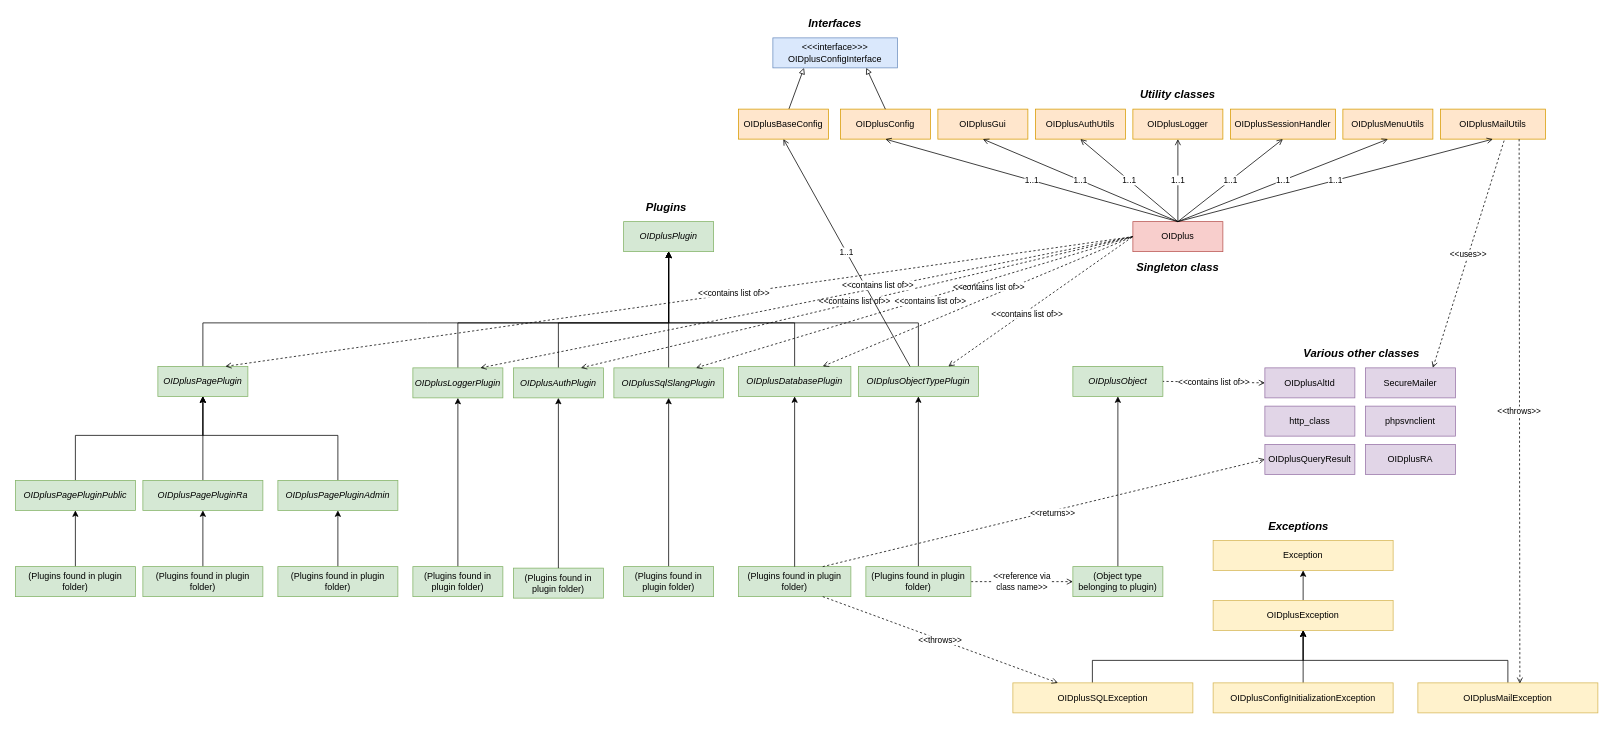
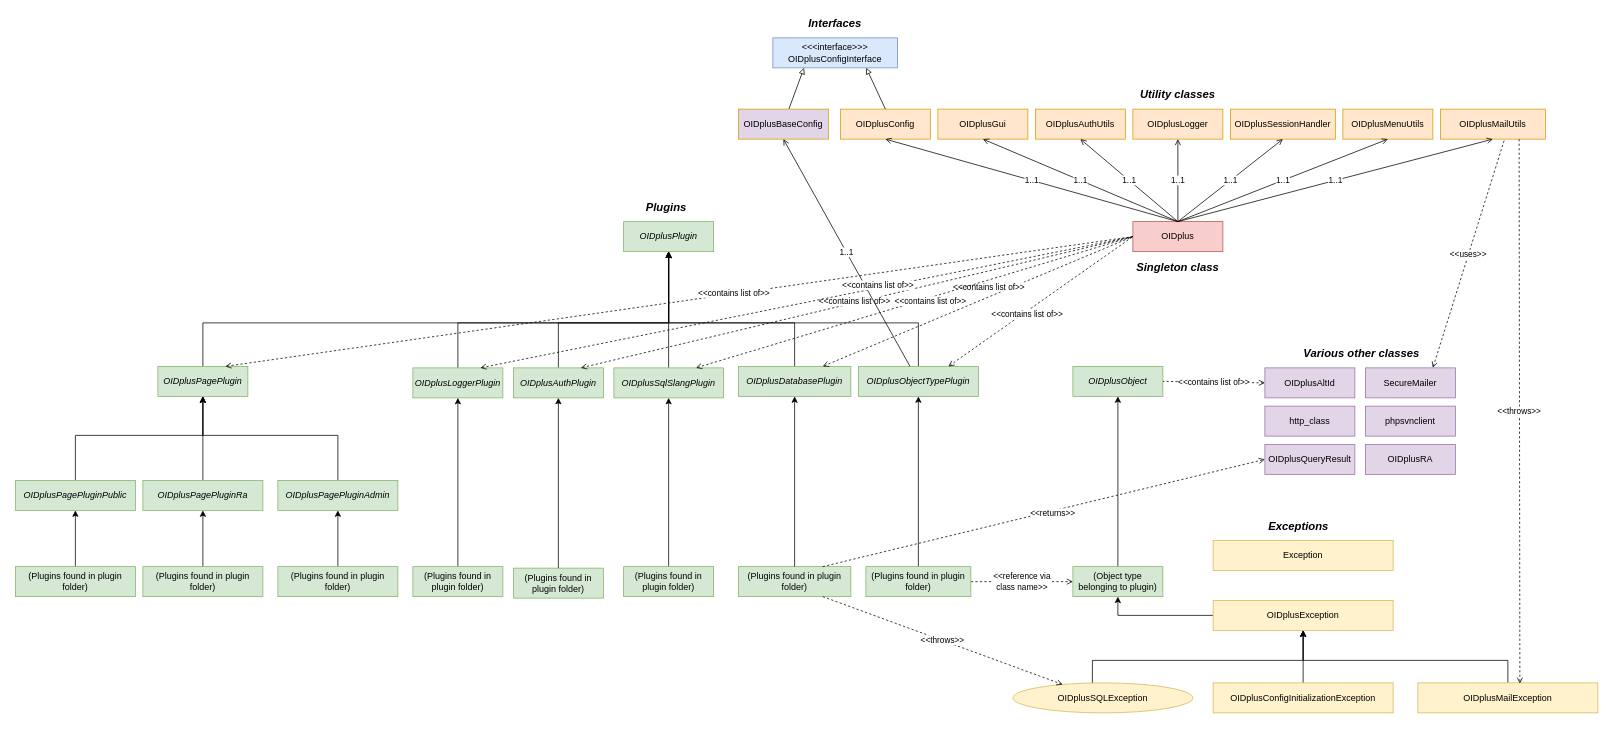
(783, 124) -> (783, 124)
(1303, 577) -> (1165, 615)
(1103, 698) -> (1103, 698)
